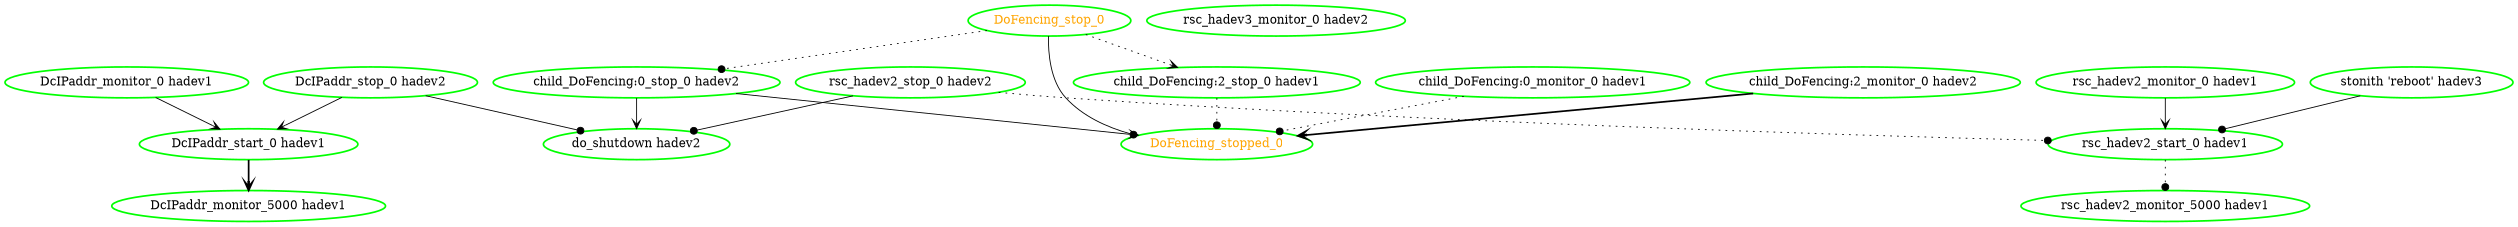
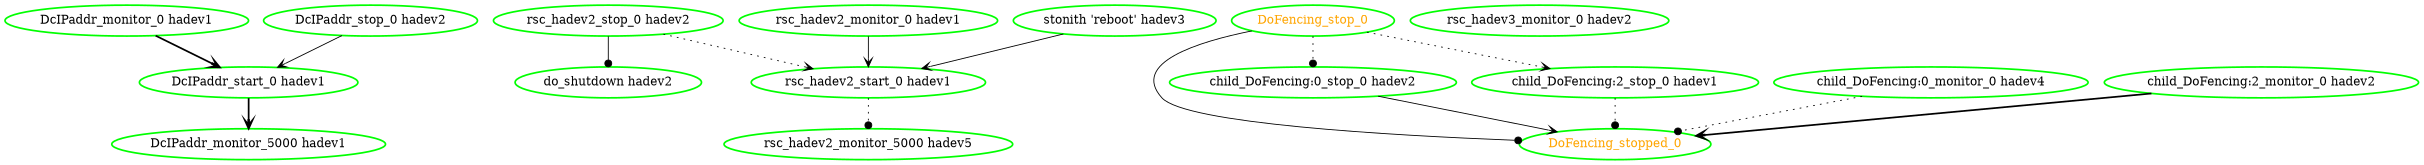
(1533, 82) -> (1931, 82)
(637, 109) -> none
(184, 111) -> (184, 50)
(2293, 112) -> (997, 50)
(501, 113) -> none
(1521, 122) -> (734, 51)
(2165, 206) -> (868, 144)
